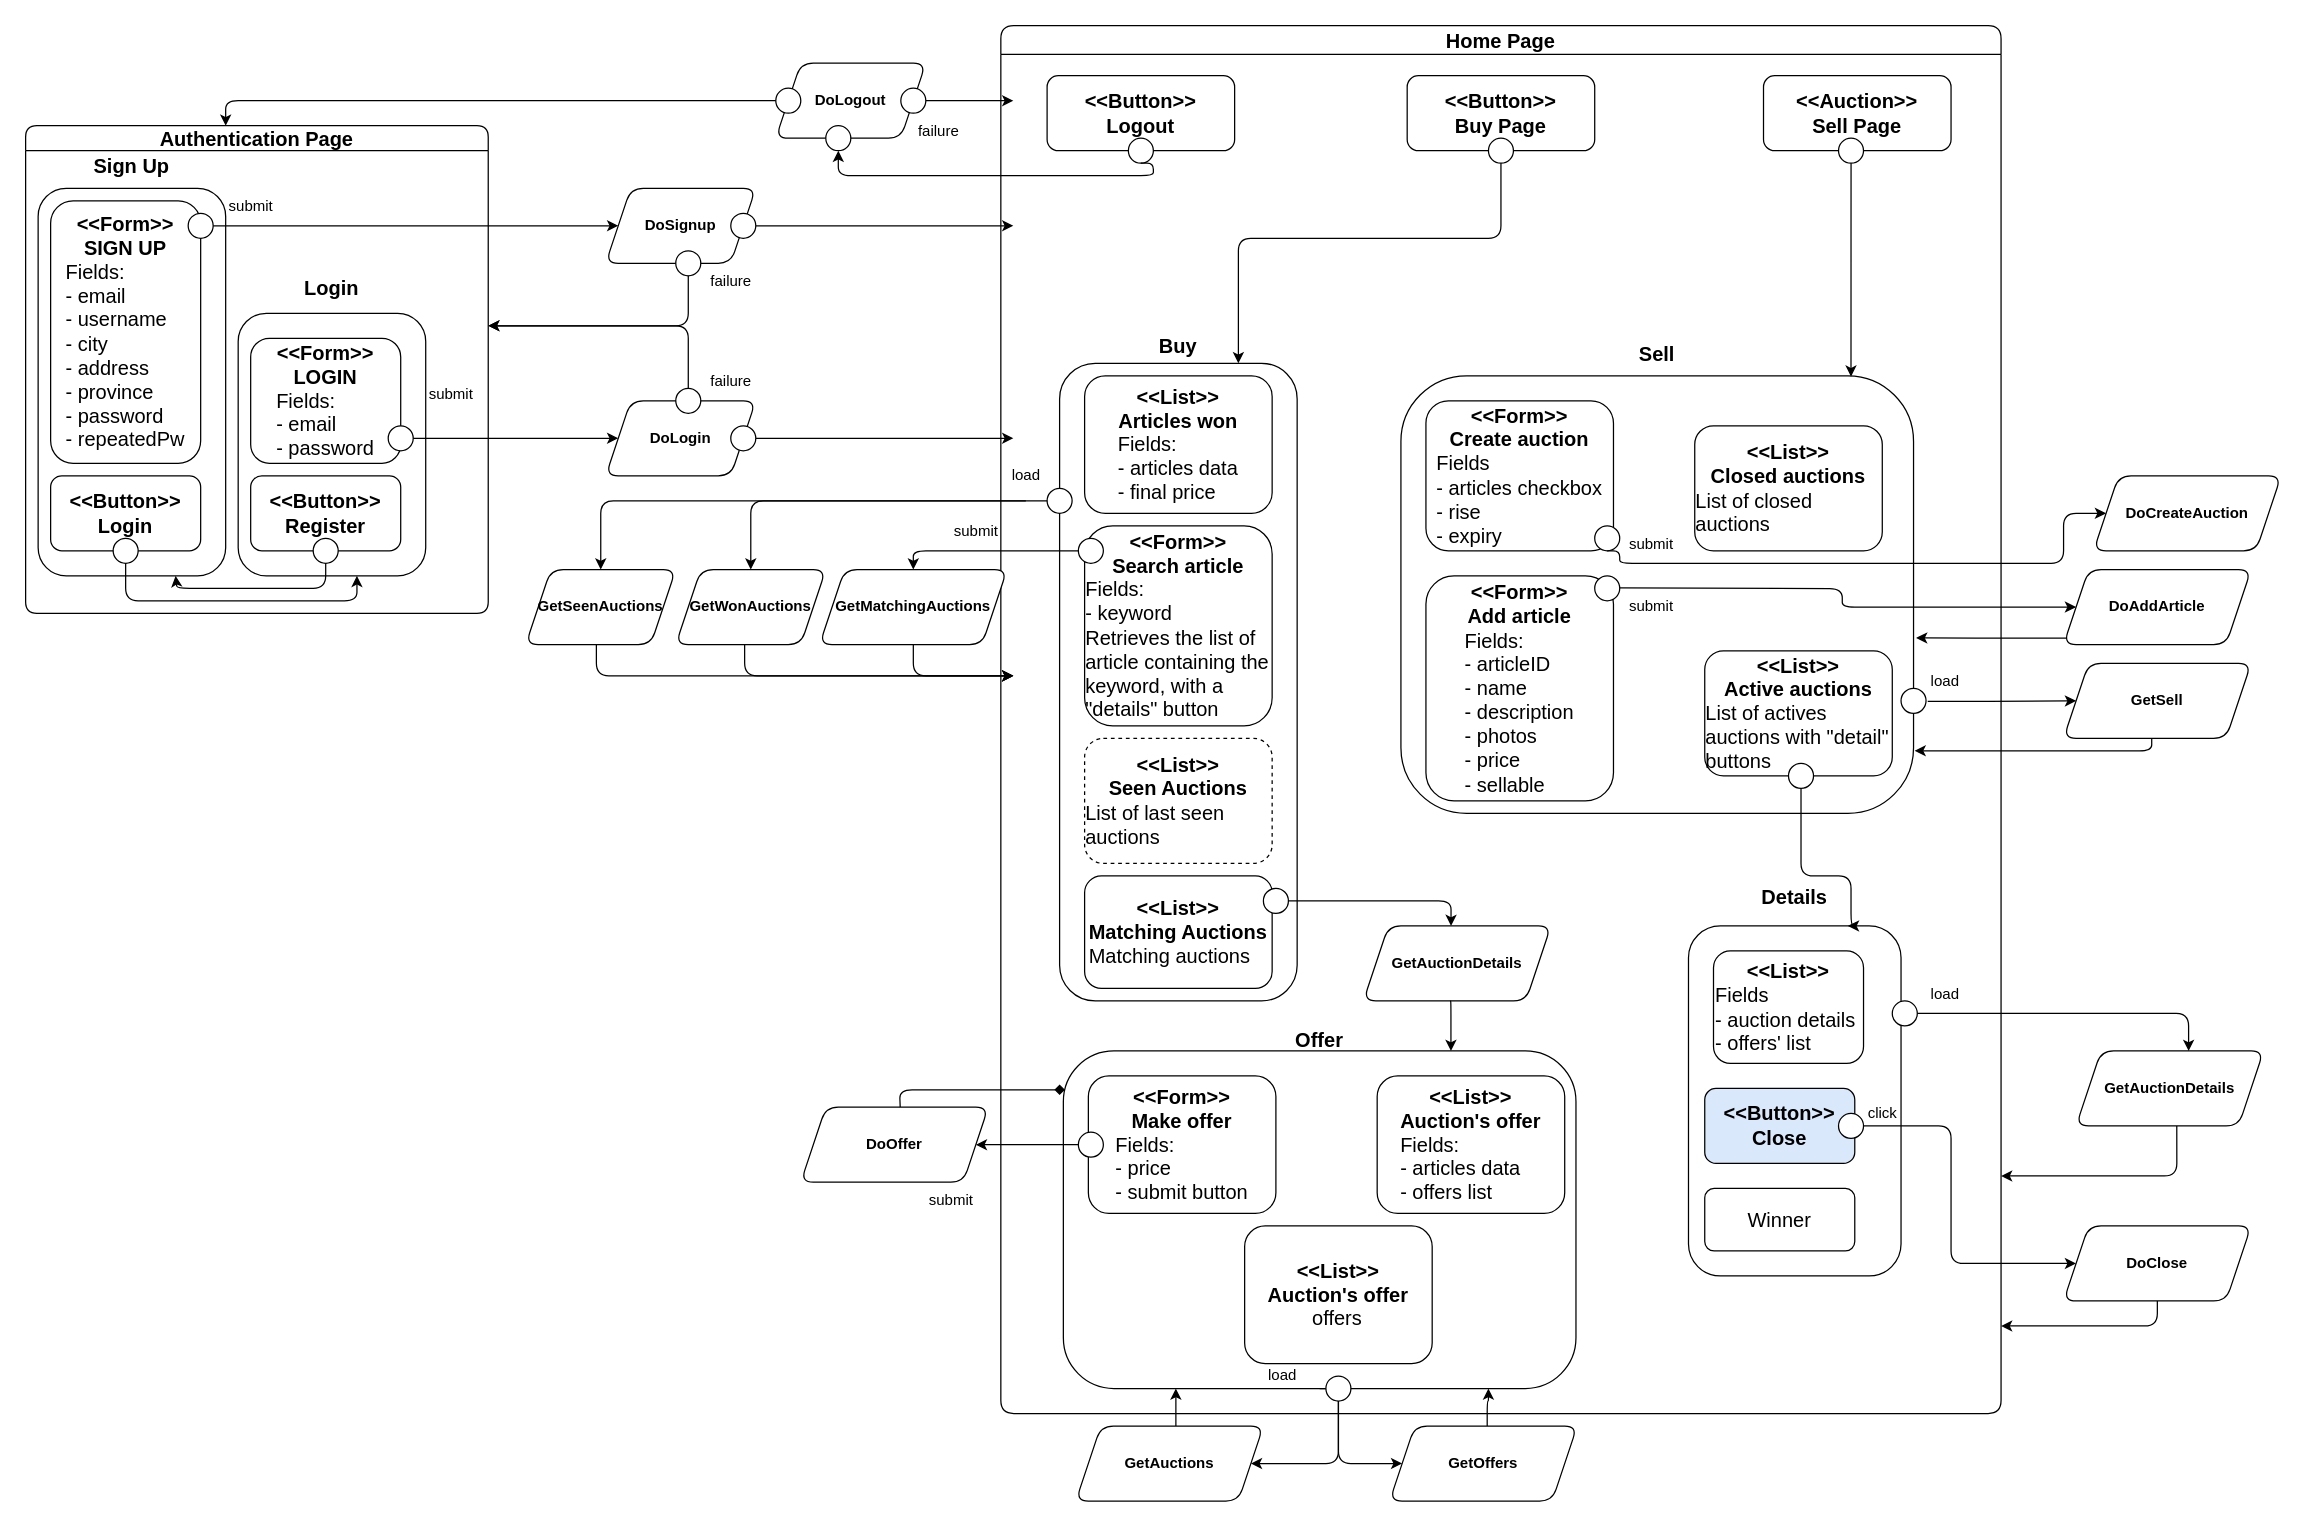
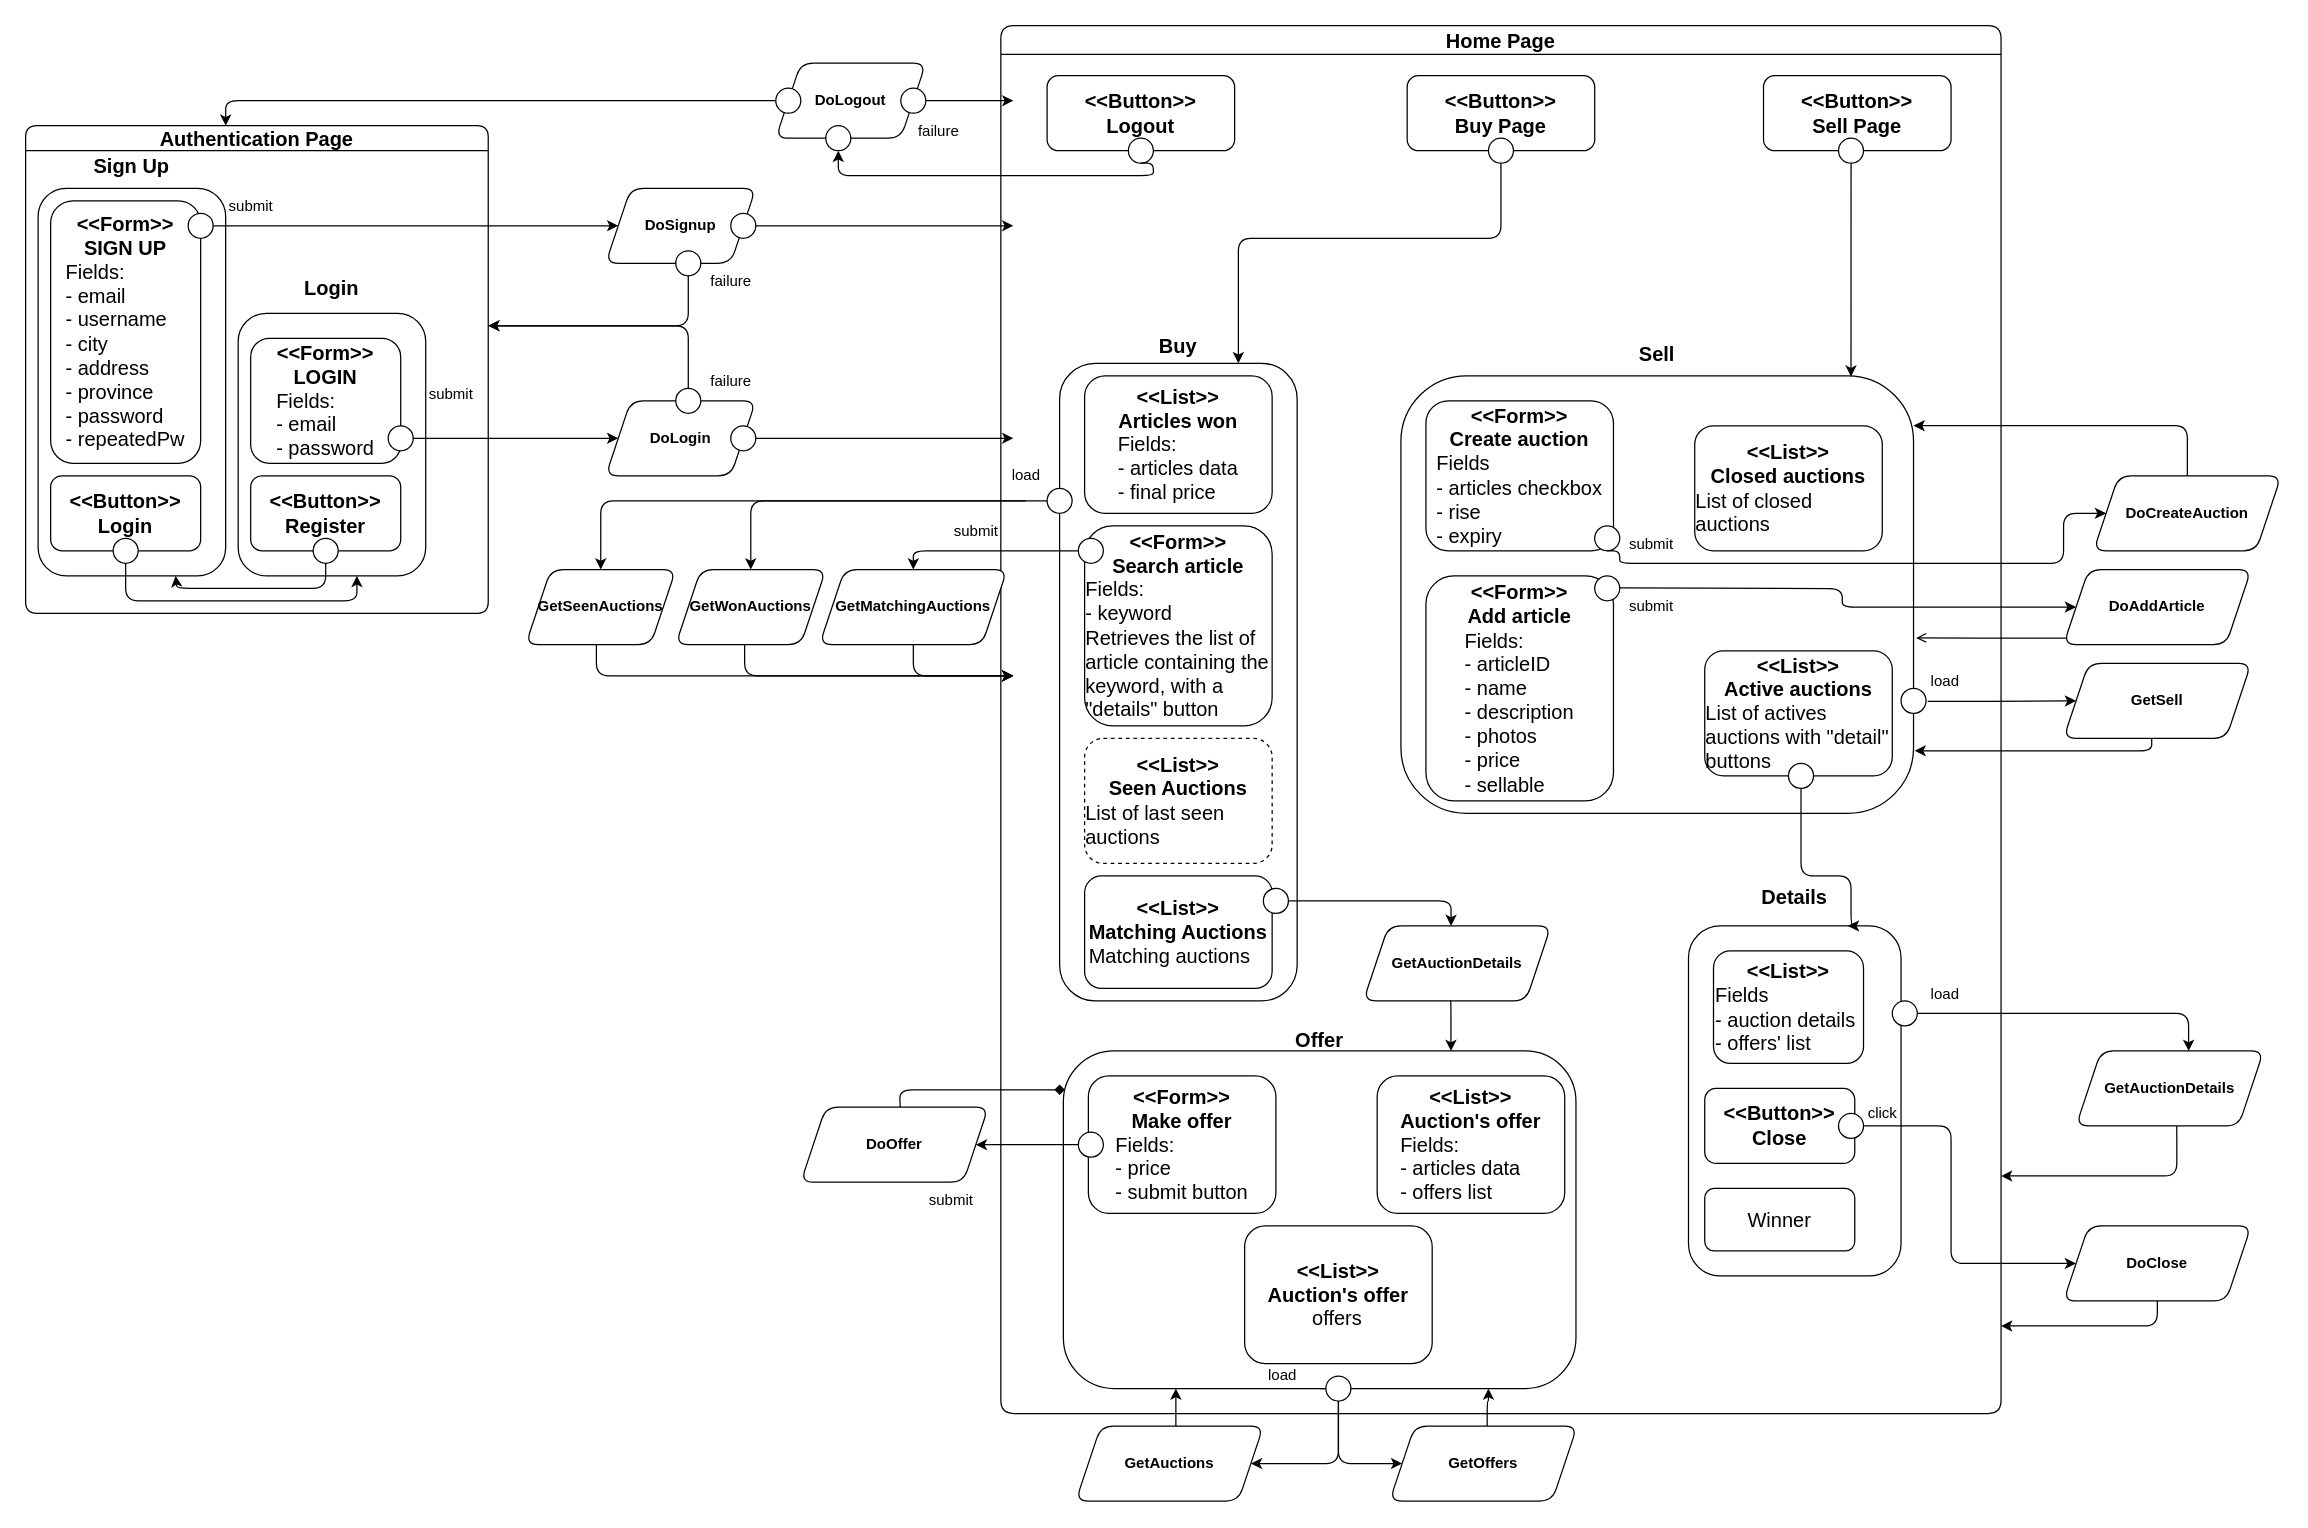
(1857, 113) -> (1857, 113)
none -> (2073, 426)
(1926, 638) -> (1923, 638)
(1779, 1126) -> (1779, 1126)
